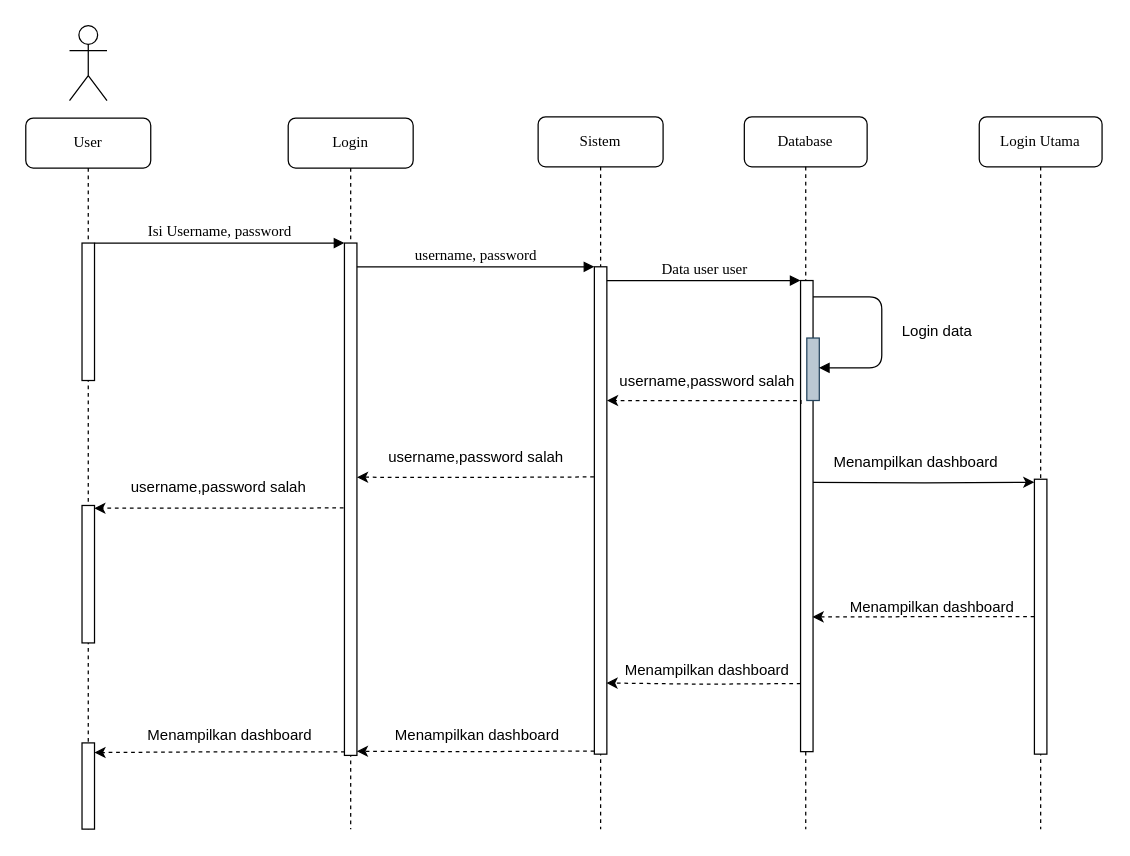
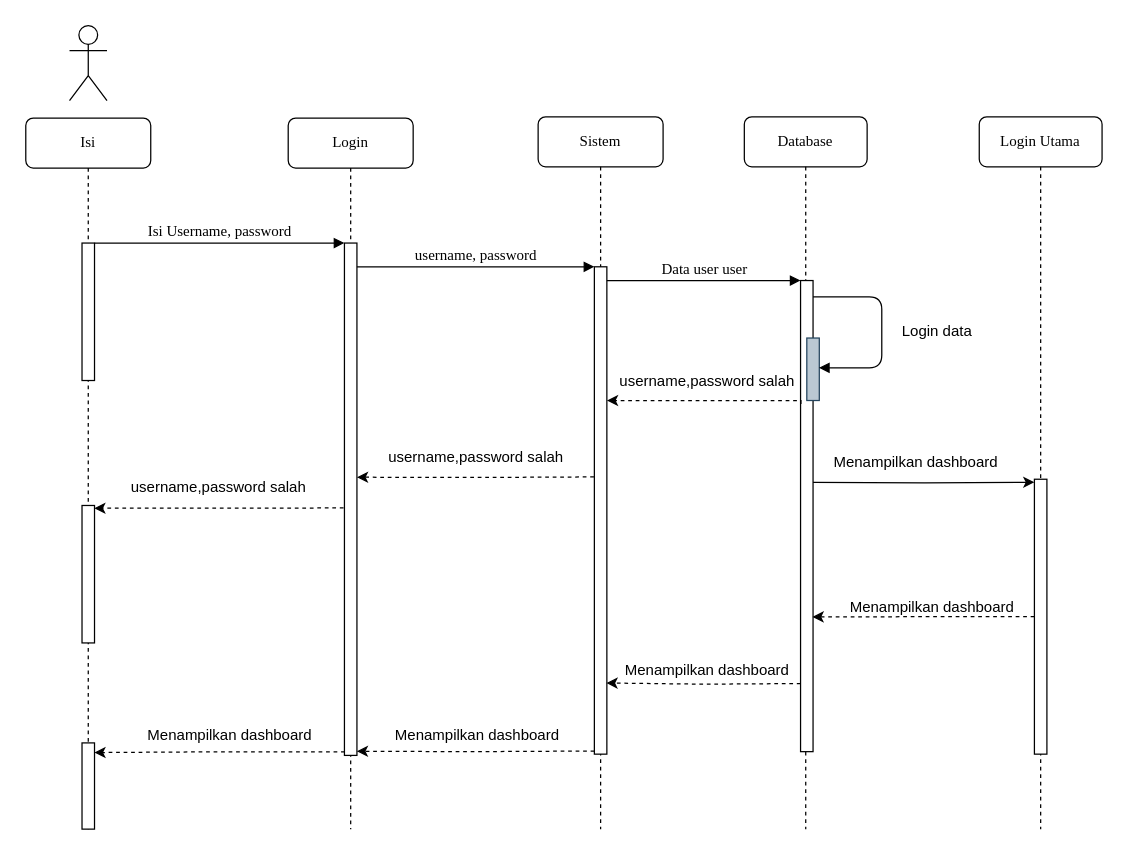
(88, 143) -> (88, 143)
